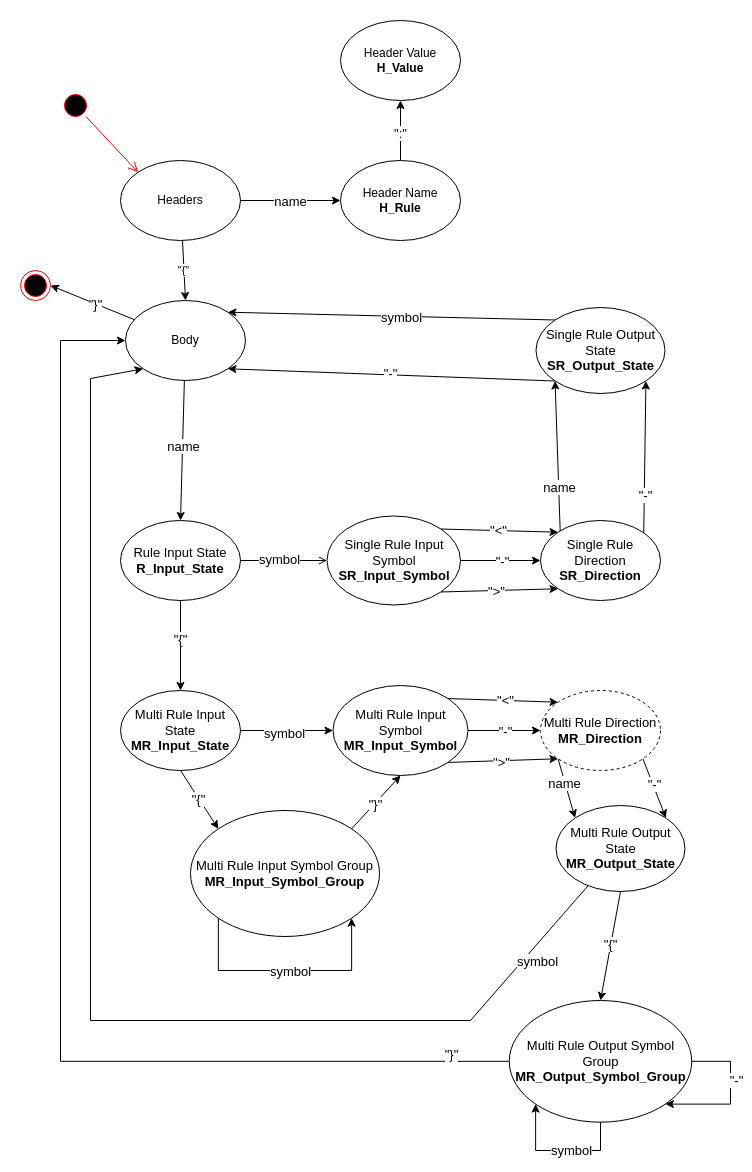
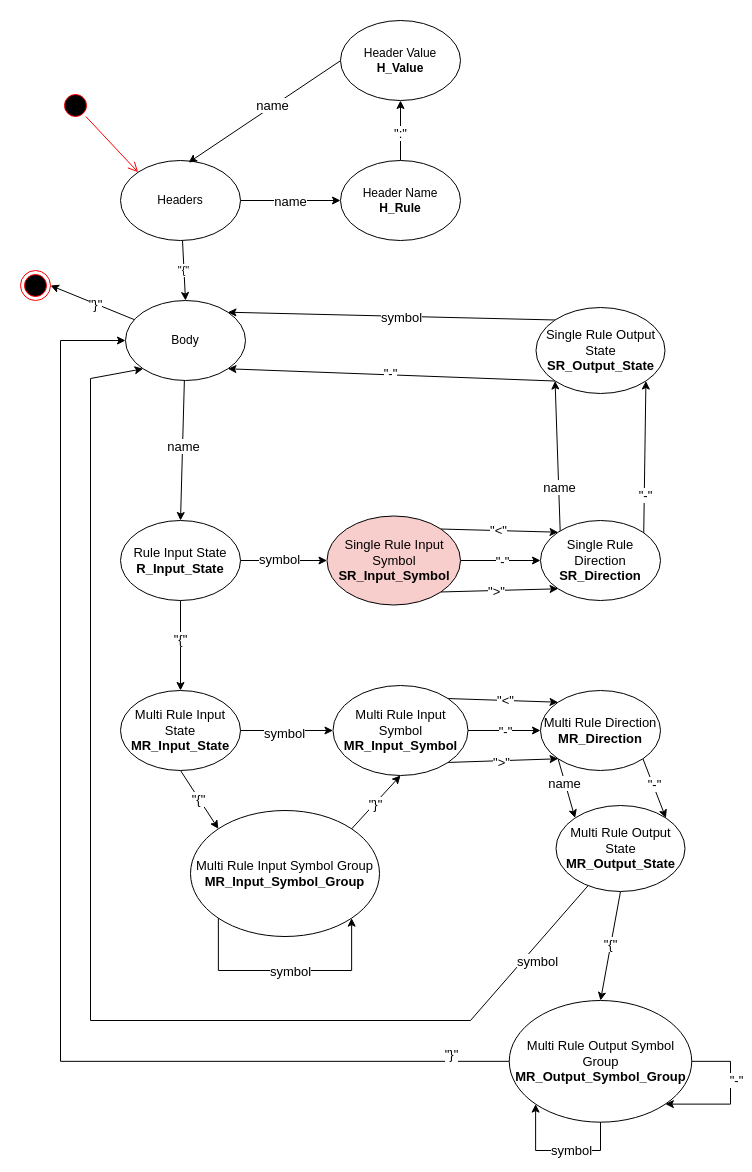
none -> (268, 109)
(320, 561) -> (319, 561)
(394, 561) -> (394, 561)
(601, 731) -> (601, 731)
